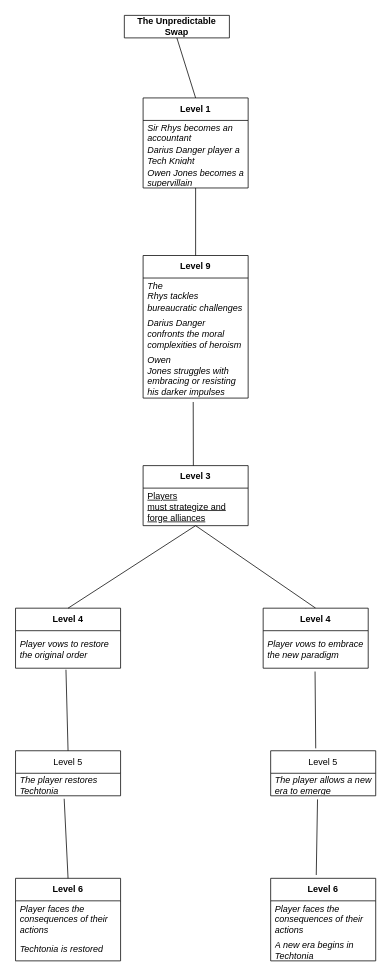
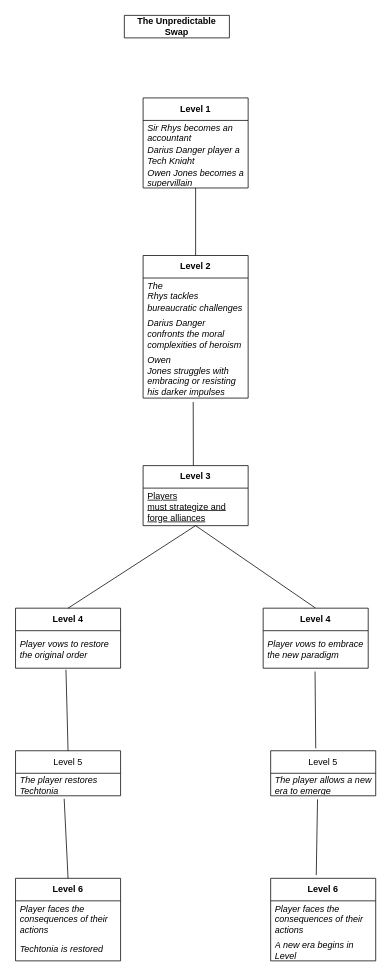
(186, 69) -> none
(195, 267) -> (195, 267)
(324, 949) -> (324, 949)
